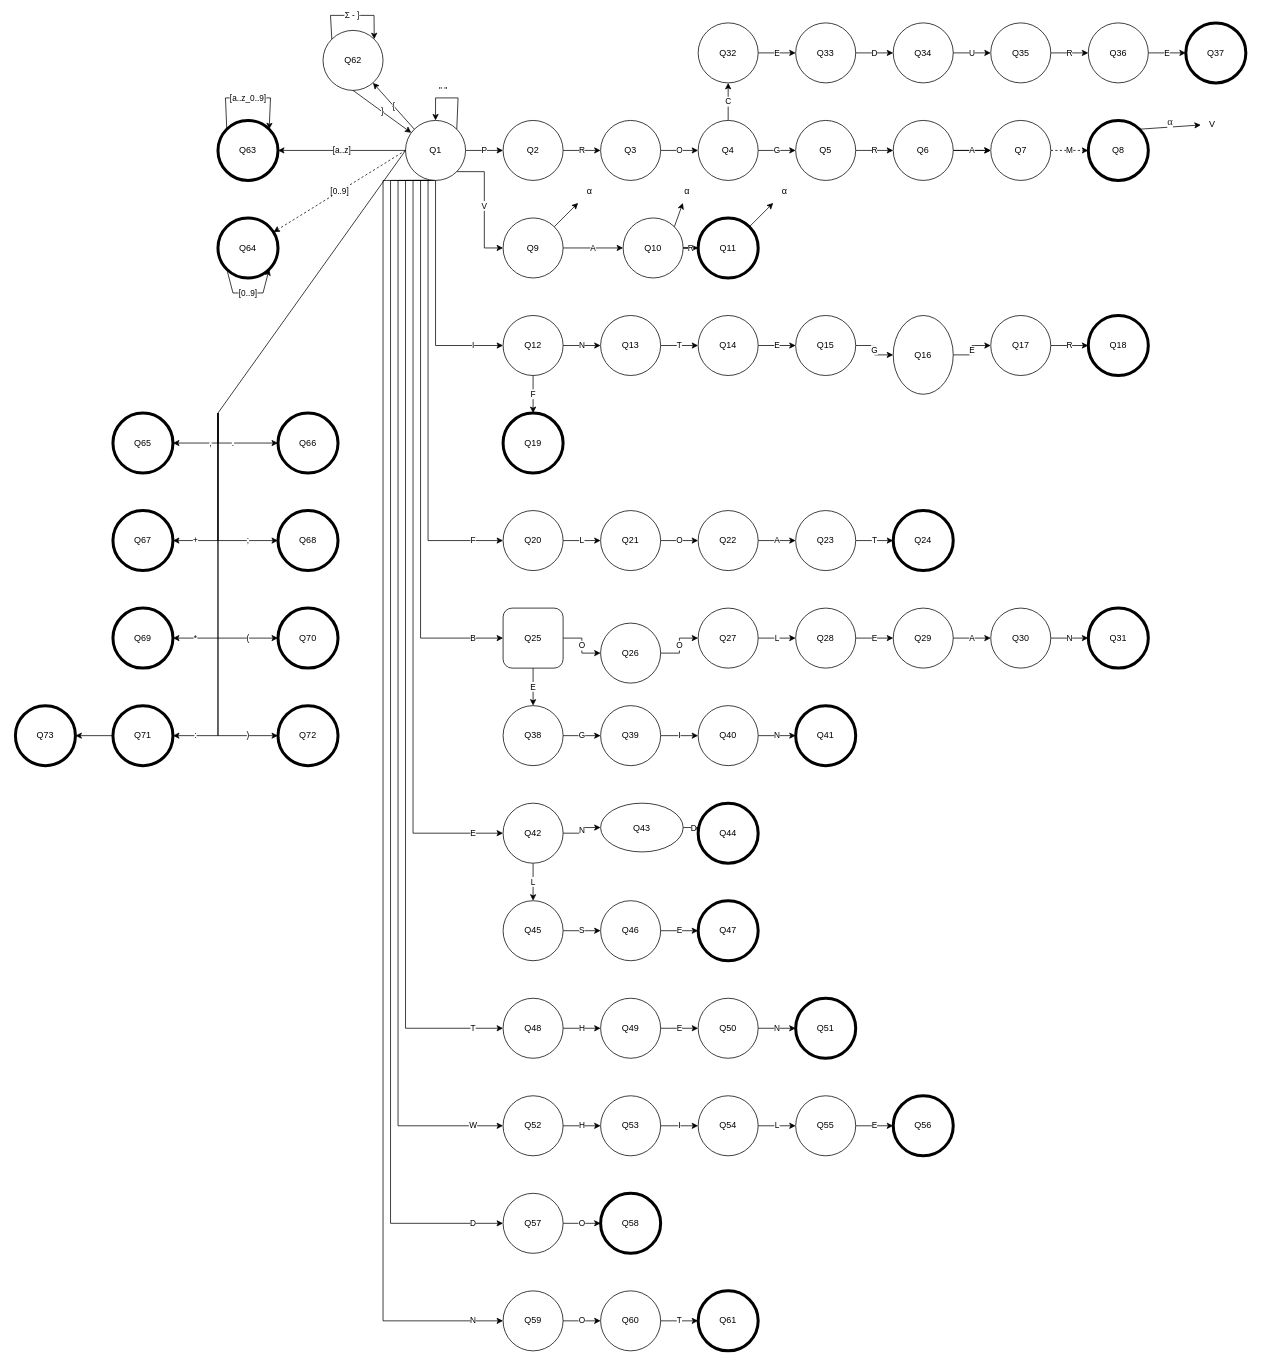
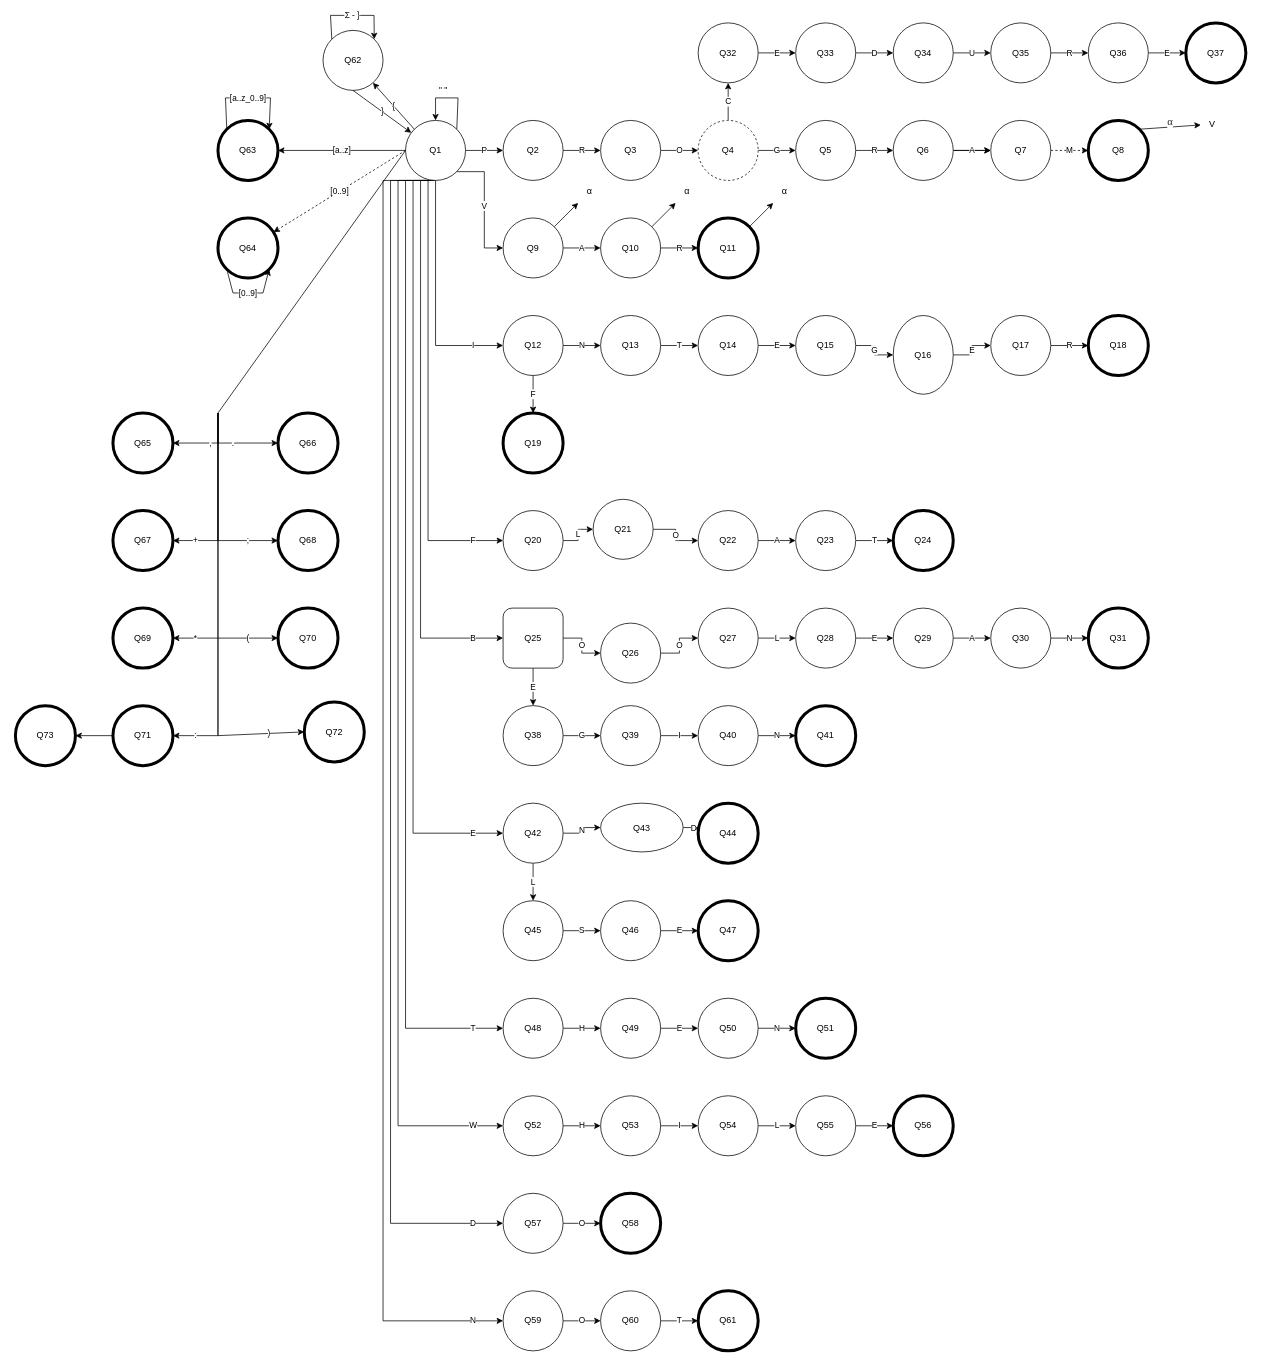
(728, 150) -> (728, 150)
(653, 248) -> (630, 248)
(630, 540) -> (623, 529)
(308, 735) -> (334, 732)
